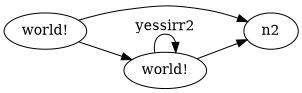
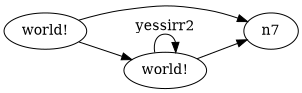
(271, 31) -> (271, 31)
